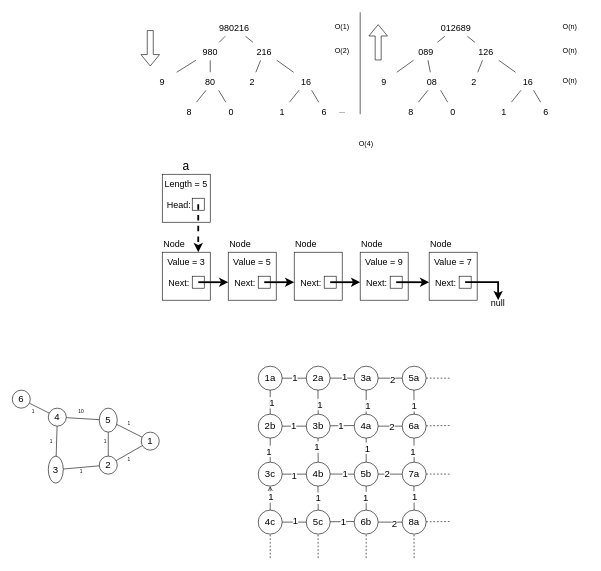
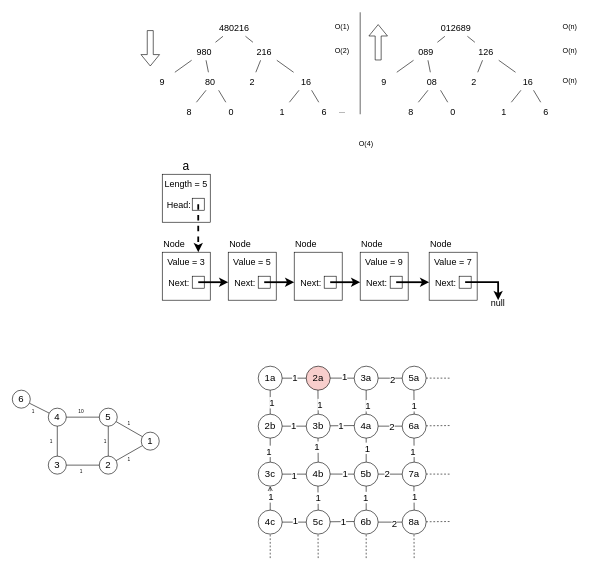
(234, 27) -> (234, 27)
(210, 51) -> (204, 51)
(318, 378) -> (318, 378)
(108, 420) -> (108, 417)
(56, 470) -> (57, 465)
